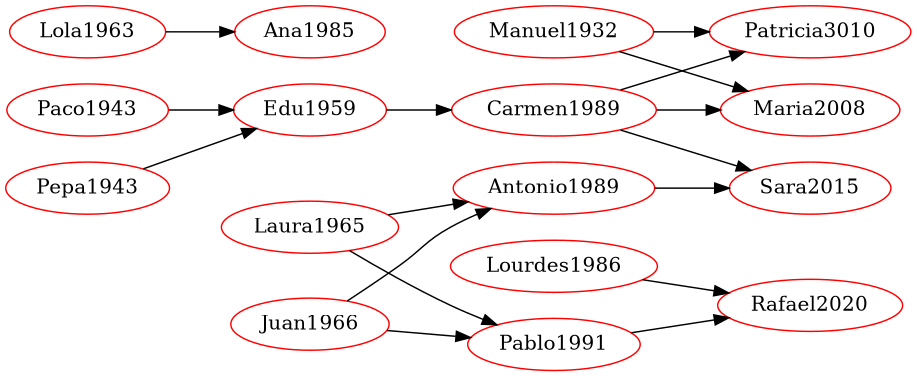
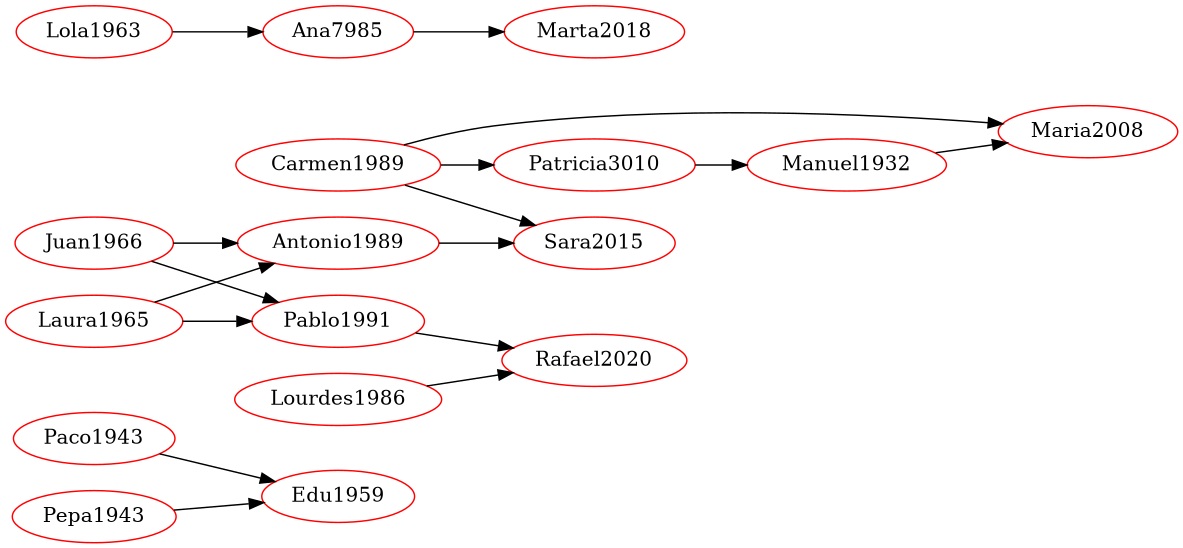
(310, 32) -> (338, 32)
none -> (594, 32)
(674, 32) -> (714, 165)
(411, 110) -> none
